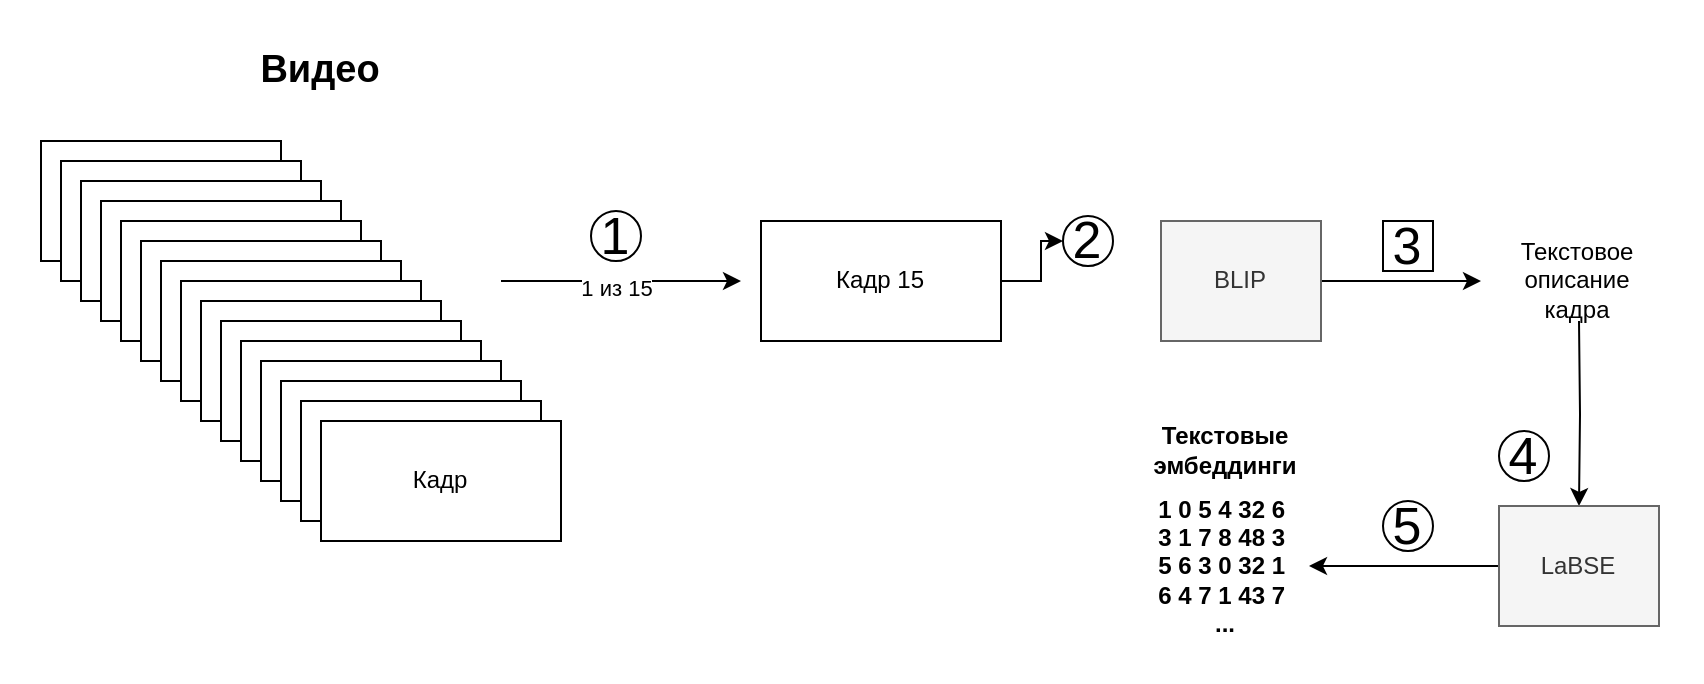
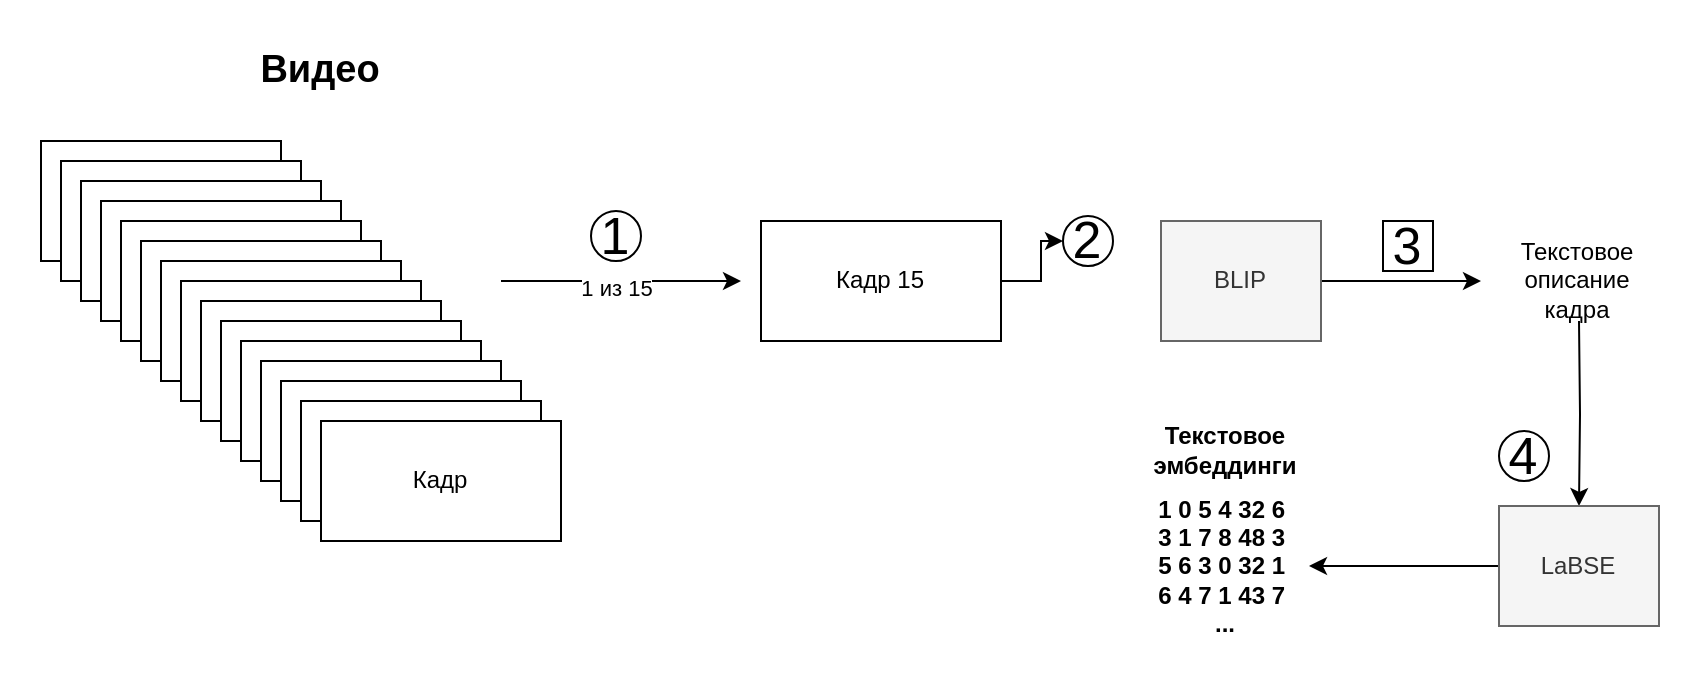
(1226, 451) -> (1226, 451)
(1408, 526) -> none
